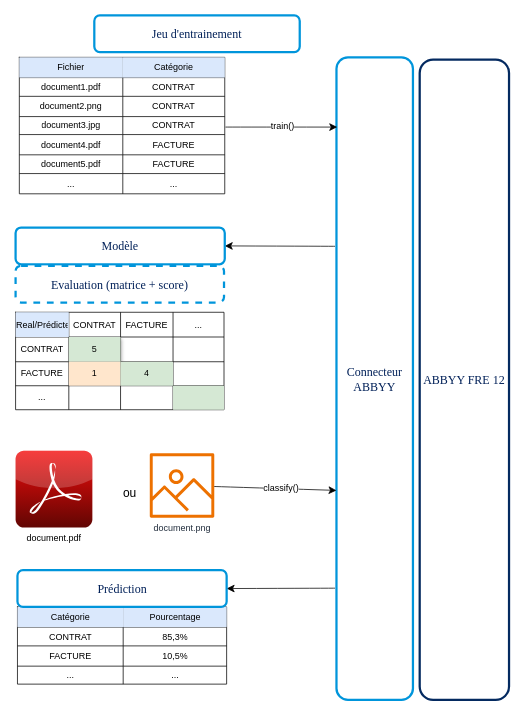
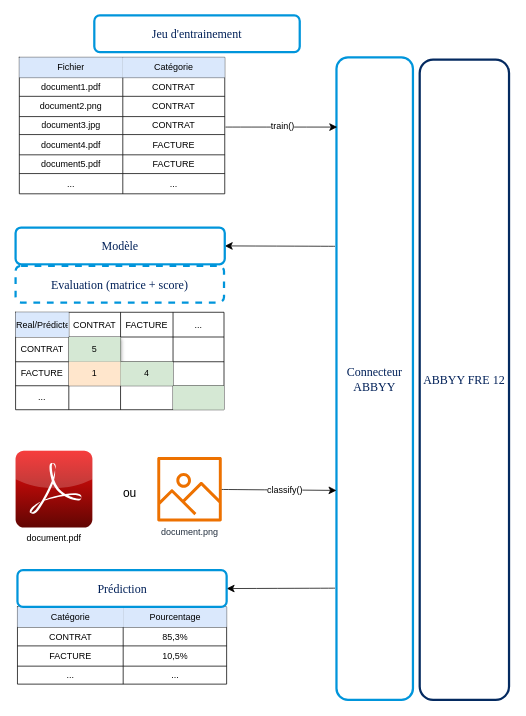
(182, 486) -> (189, 489)
